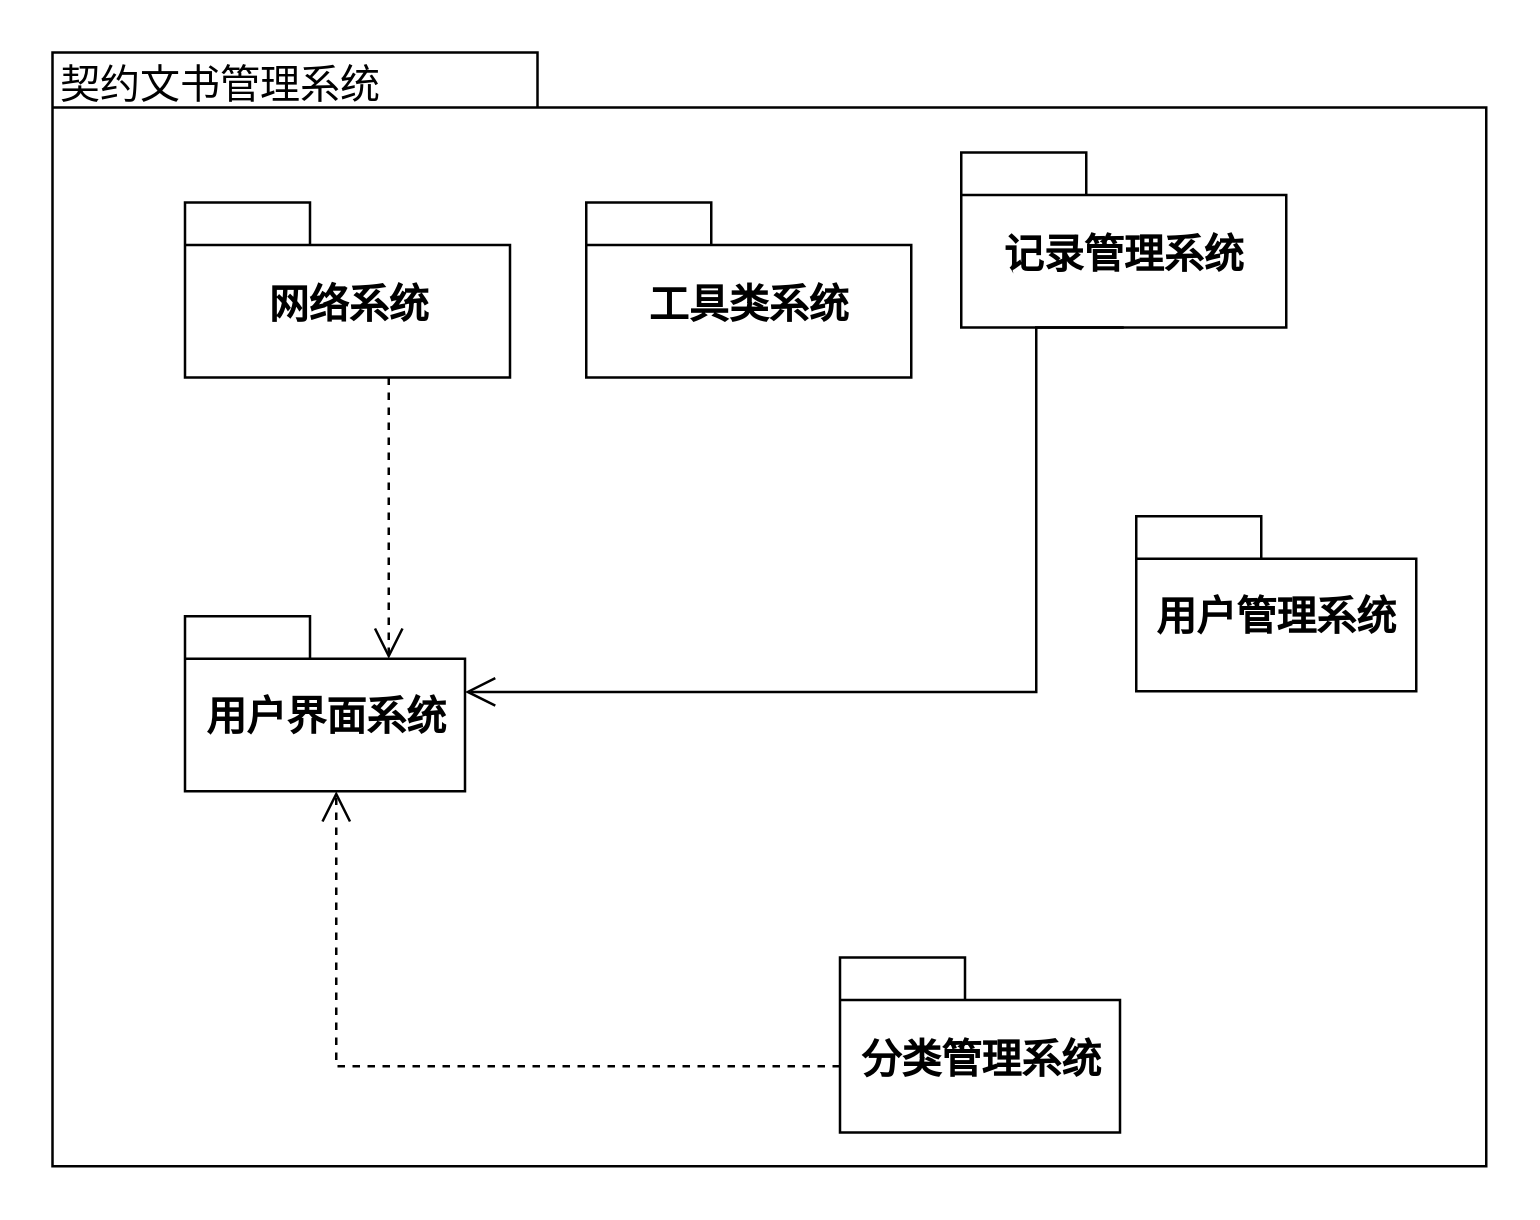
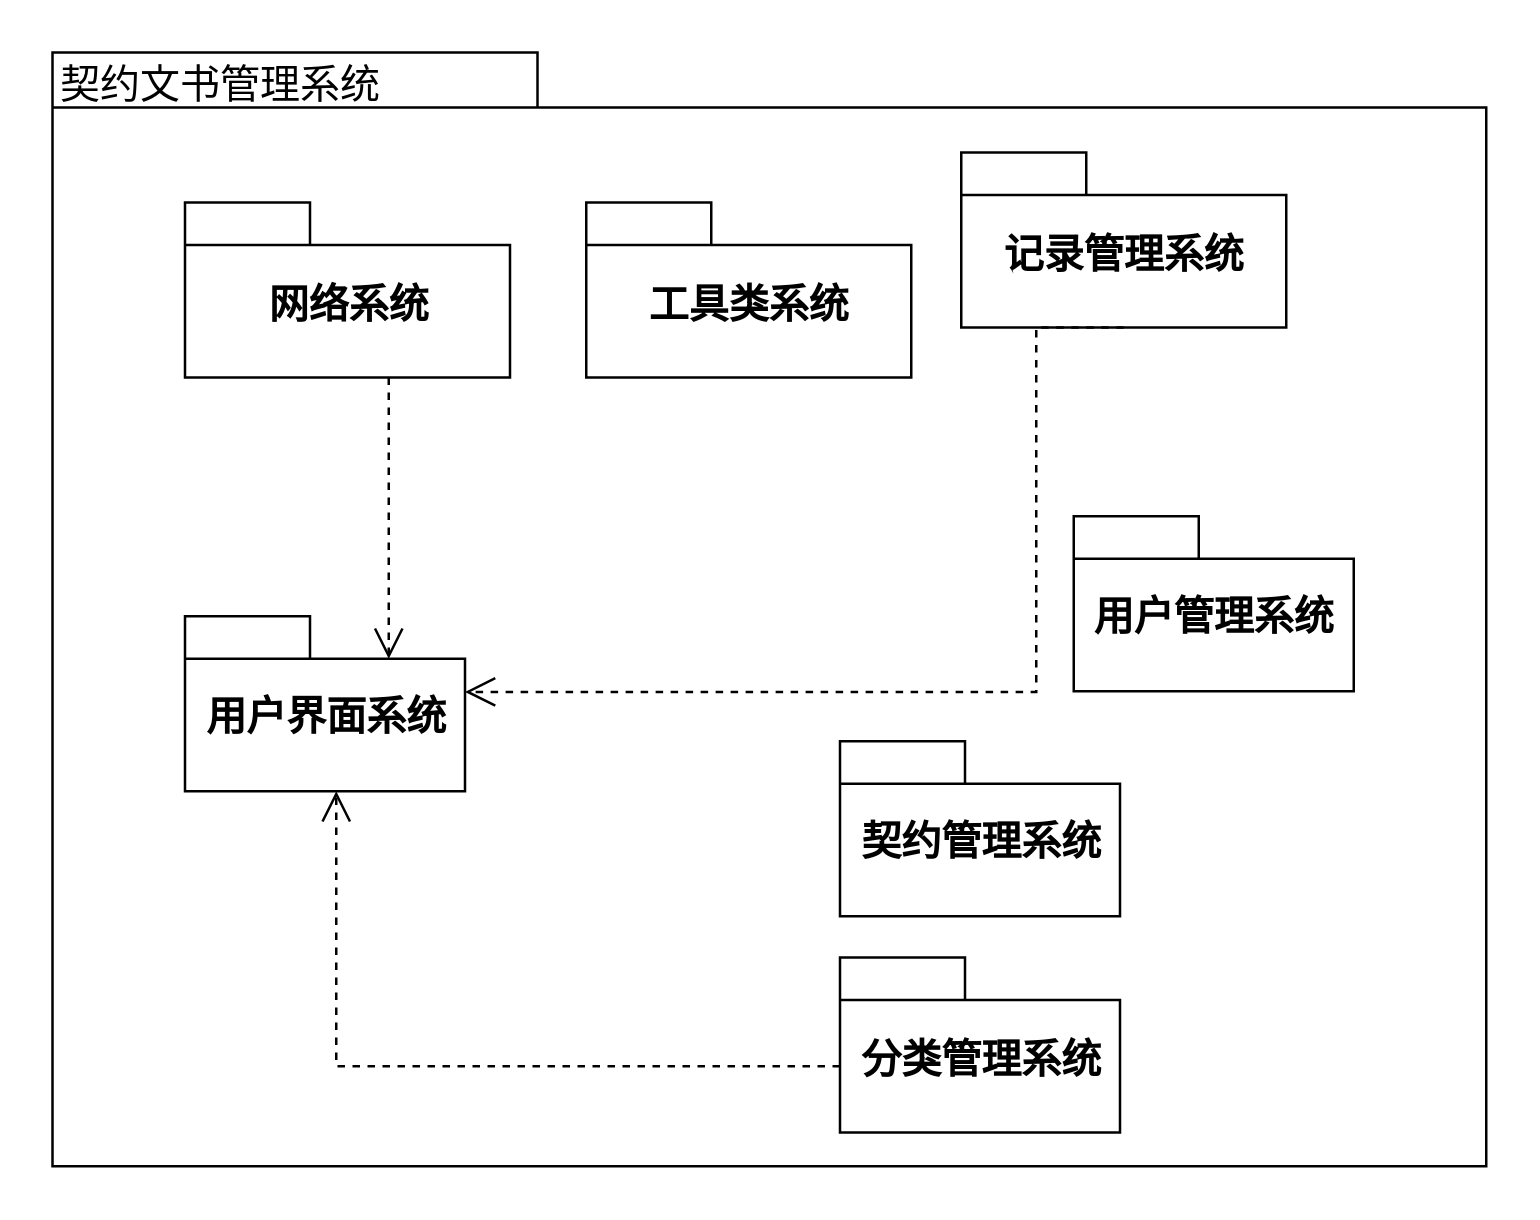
(1276, 604) -> (1214, 604)
(937, 692) -> (937, 692)
none -> (980, 829)
